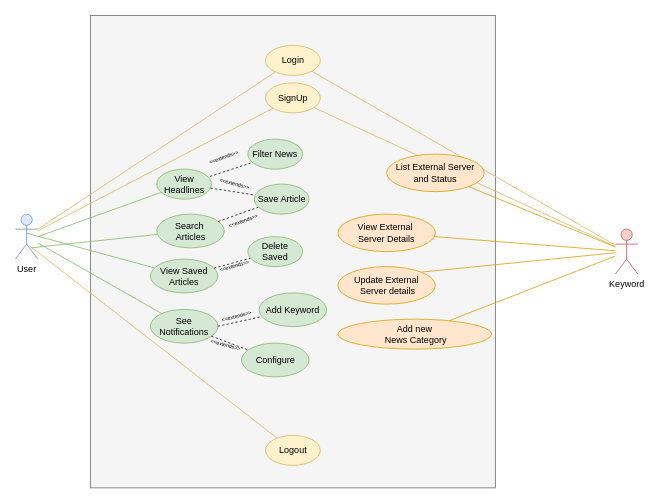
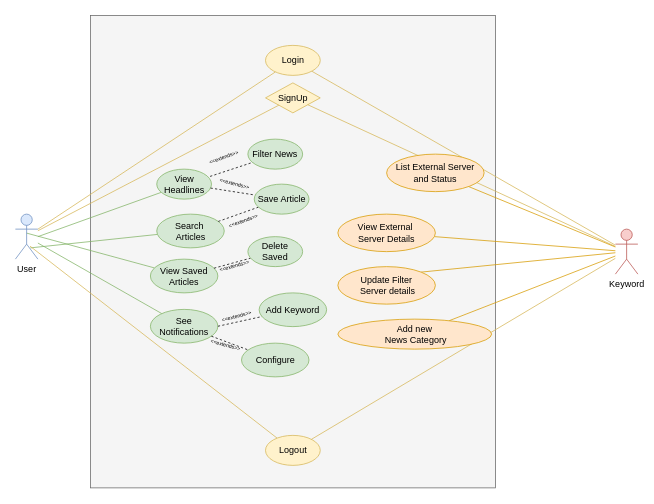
(293, 98) -> (293, 98)
(387, 285) -> (387, 285)
none -> (391, 392)
